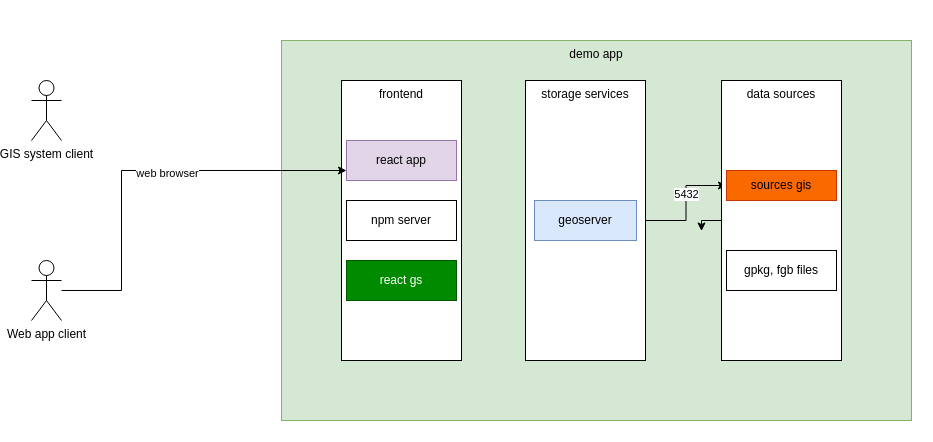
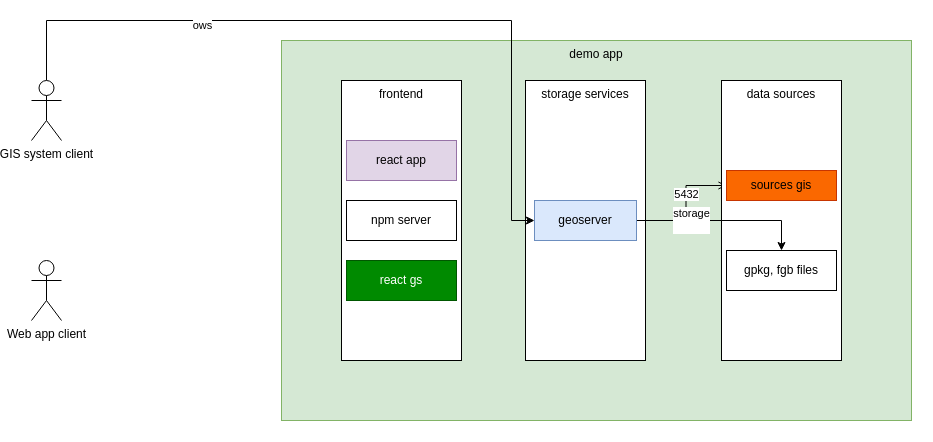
none -> (469, 21)
(141, 171) -> none
(718, 186) -> (719, 186)
none -> (763, 221)
